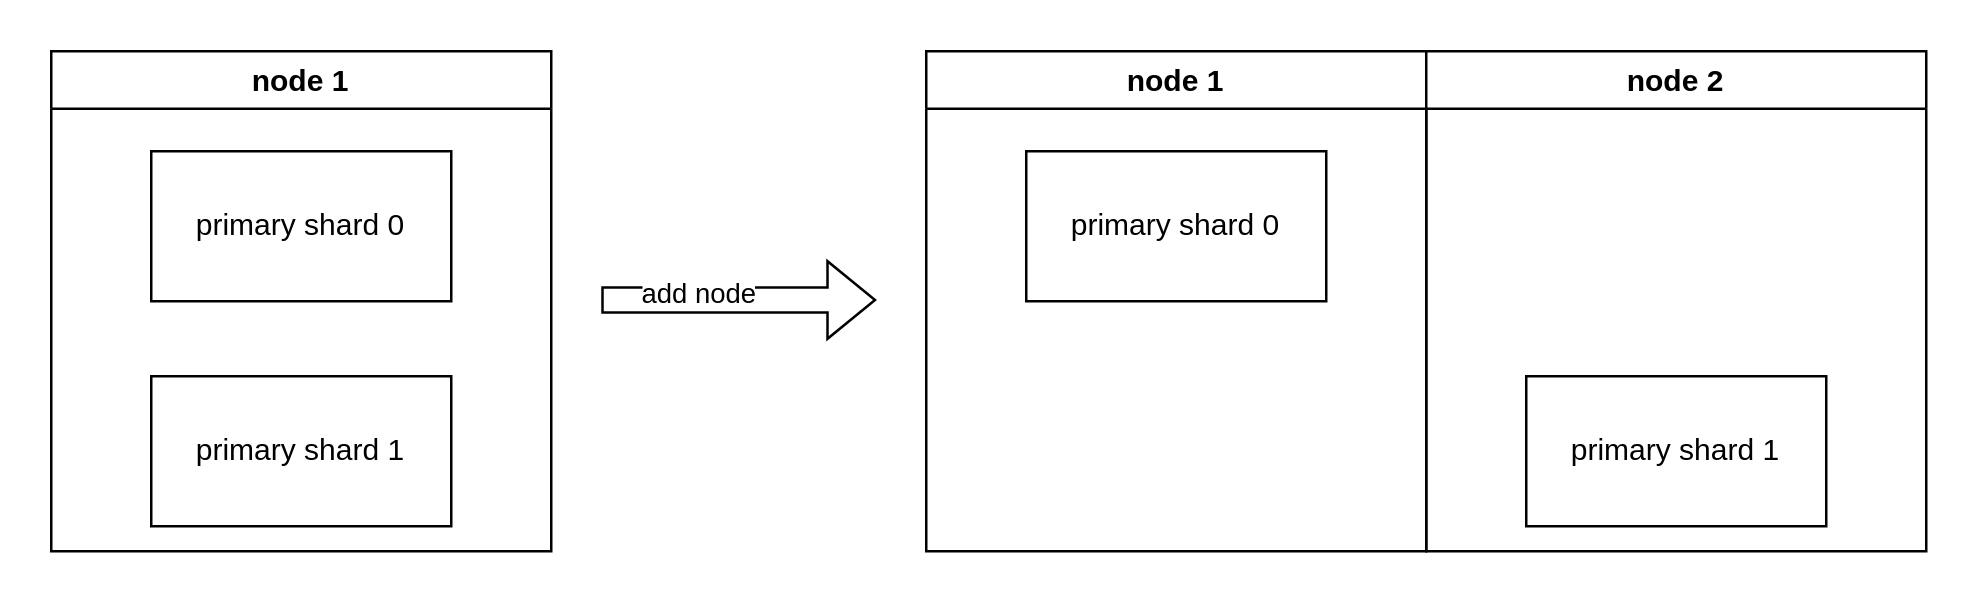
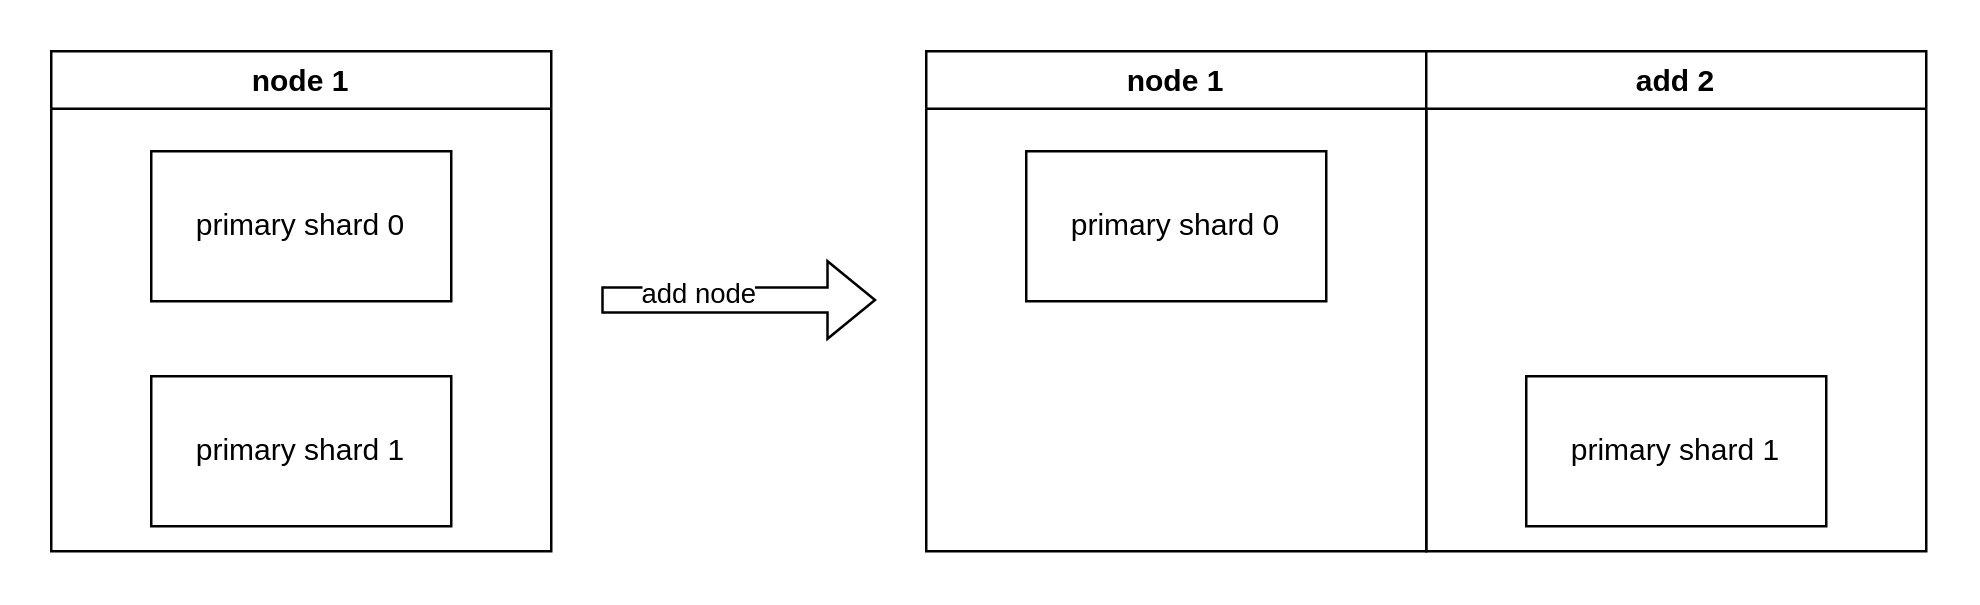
(1675, 81) -> (1675, 81)
